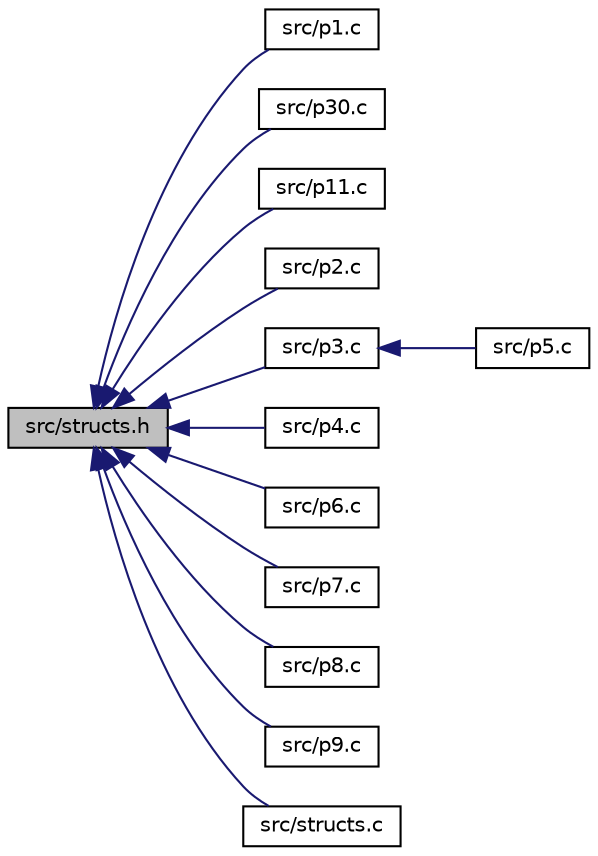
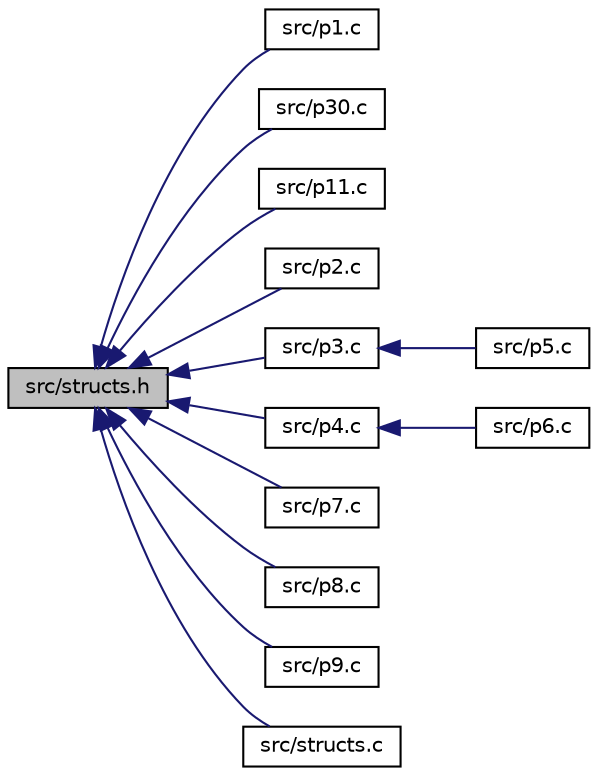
(217, 472) -> (438, 428)
